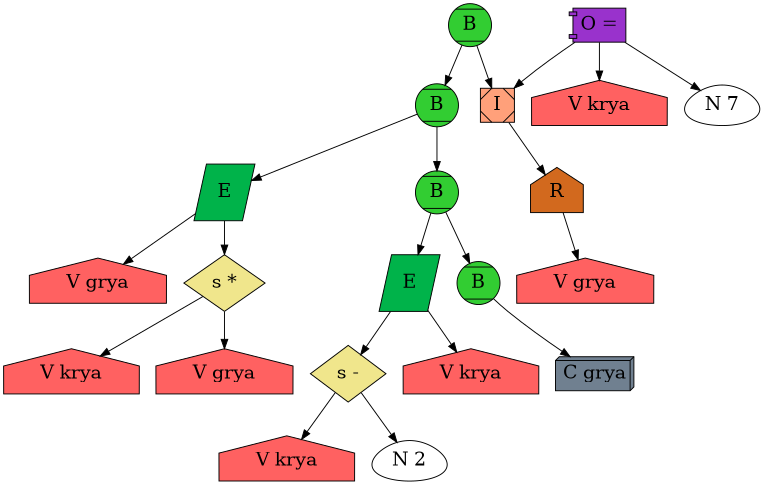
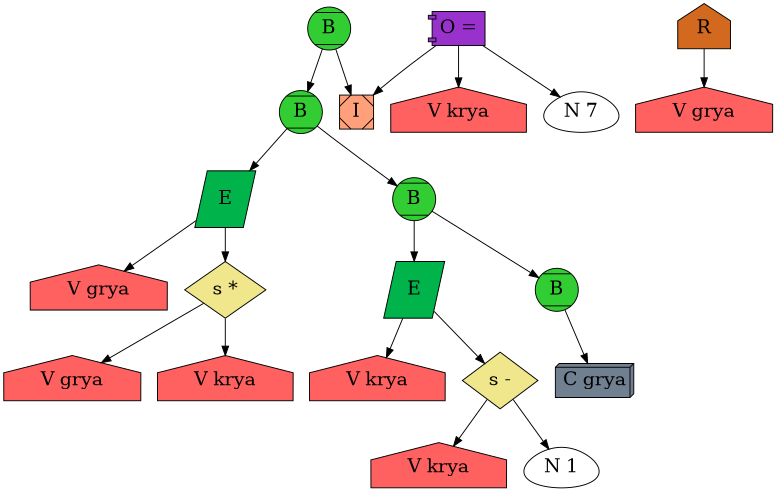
(524, 145) -> none
(410, 461) -> (562, 468)
